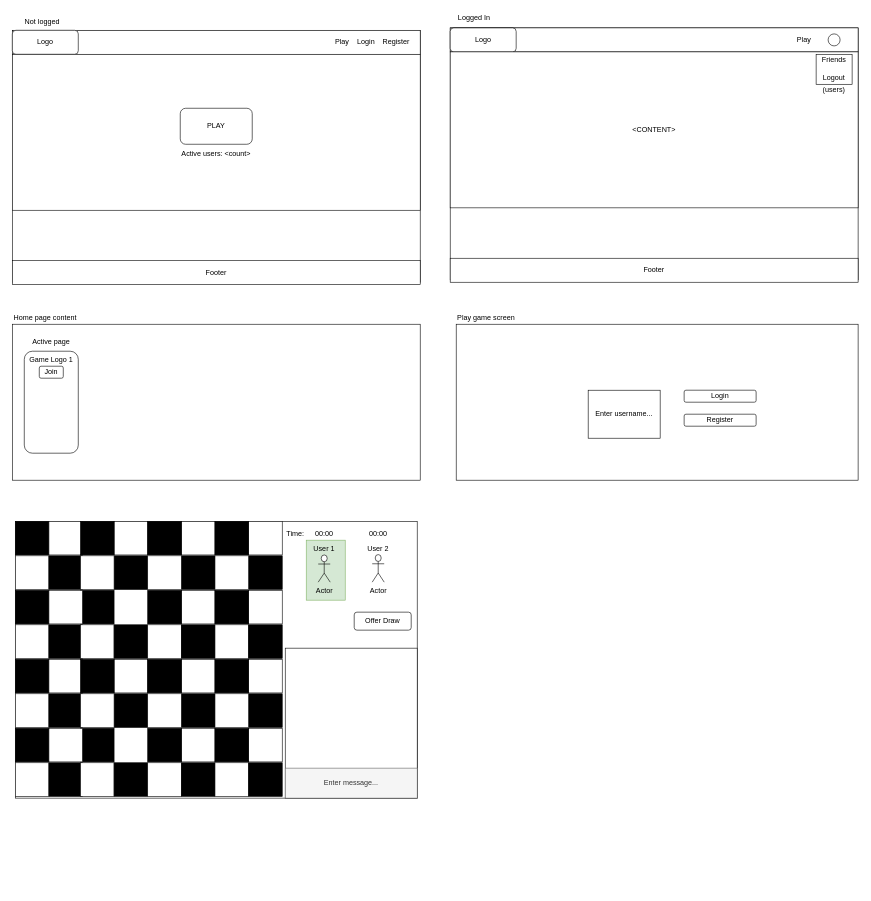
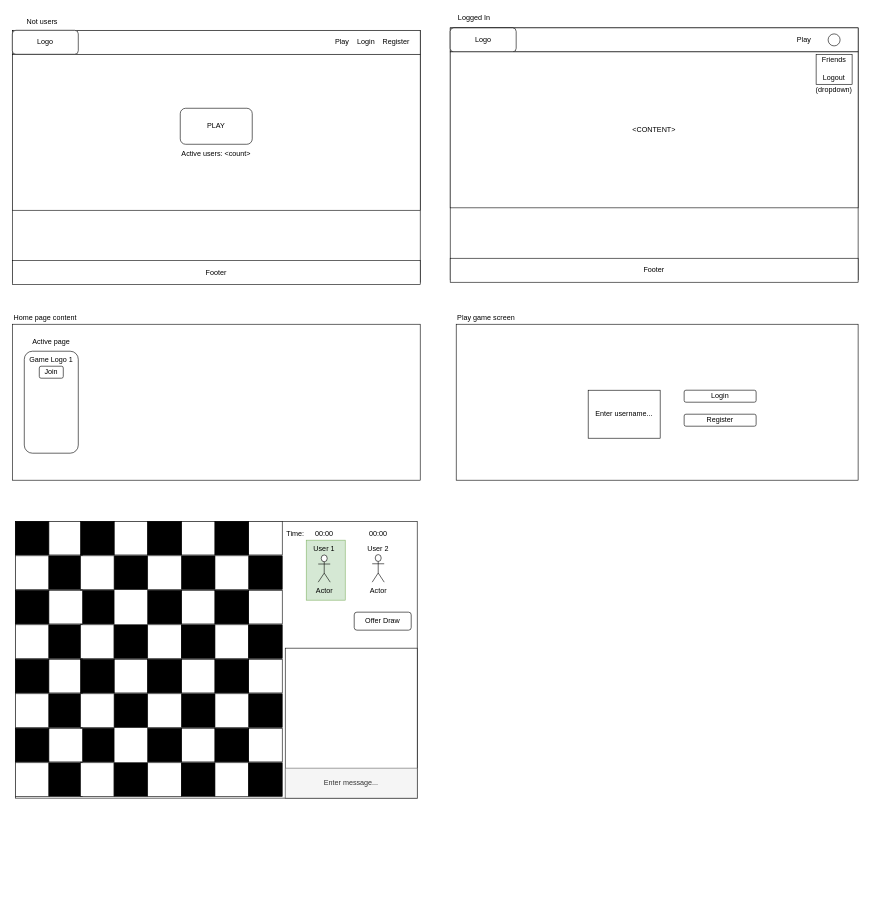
(42, 22) -> (42, 22)
(834, 90) -> (834, 90)
